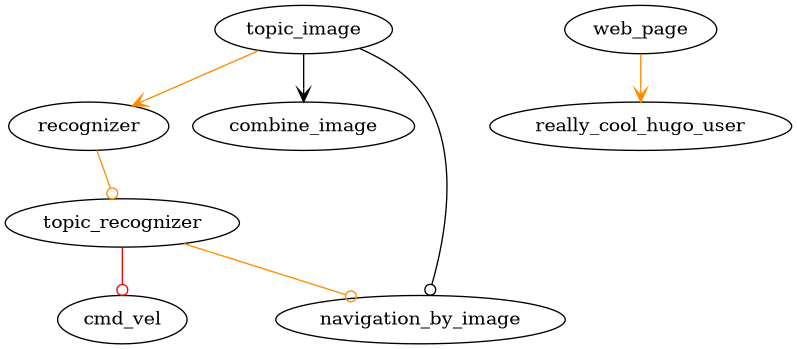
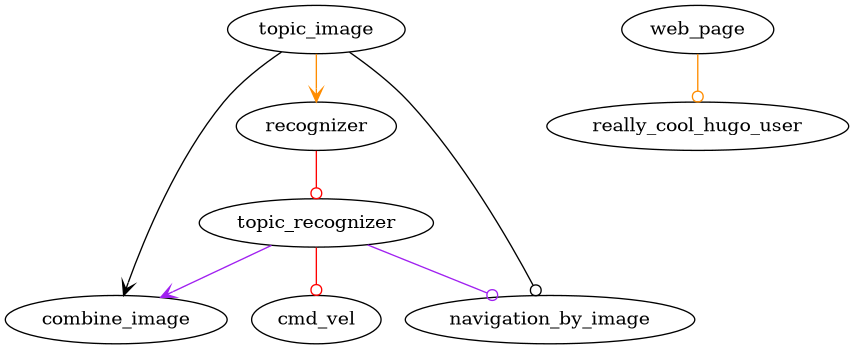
(641, 71) -> (698, 73)
(104, 169) -> (316, 169)
none -> (222, 268)
(265, 269) -> (427, 269)
